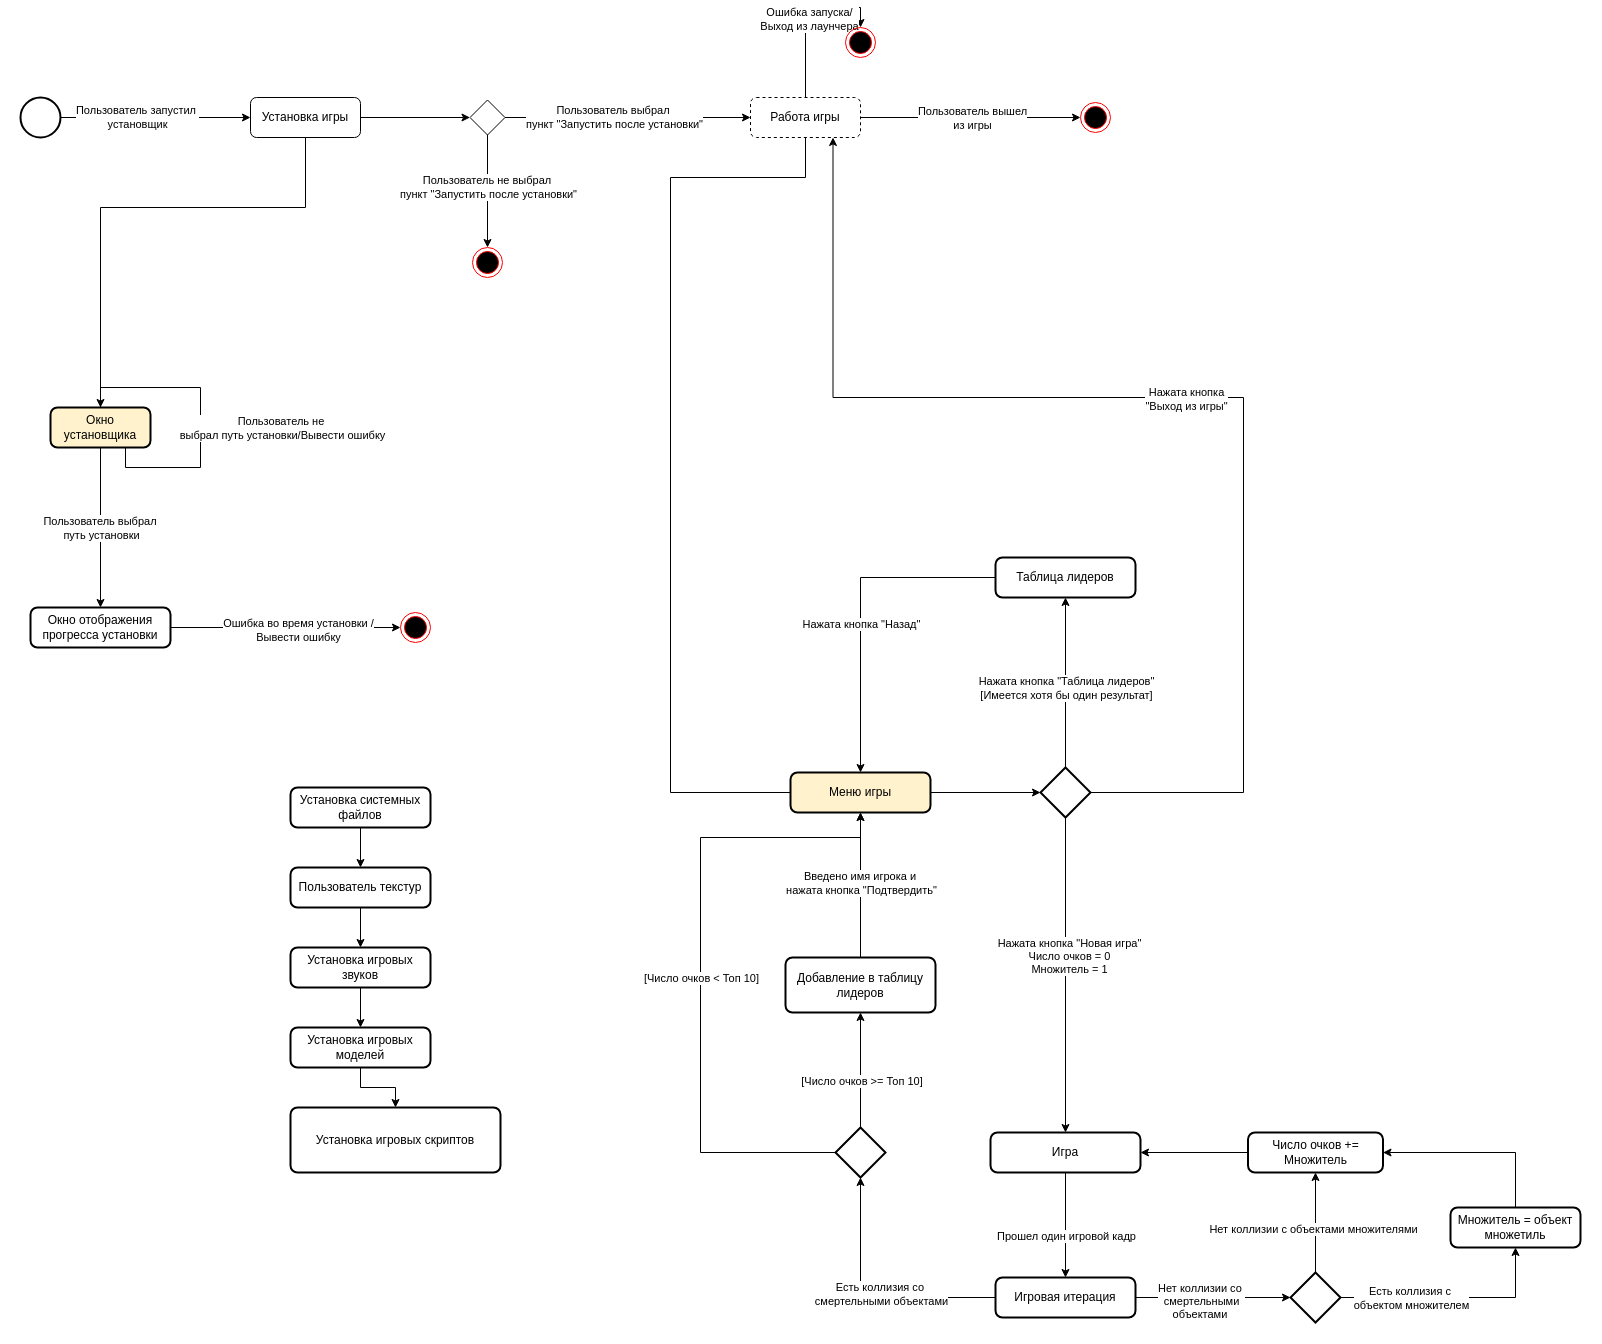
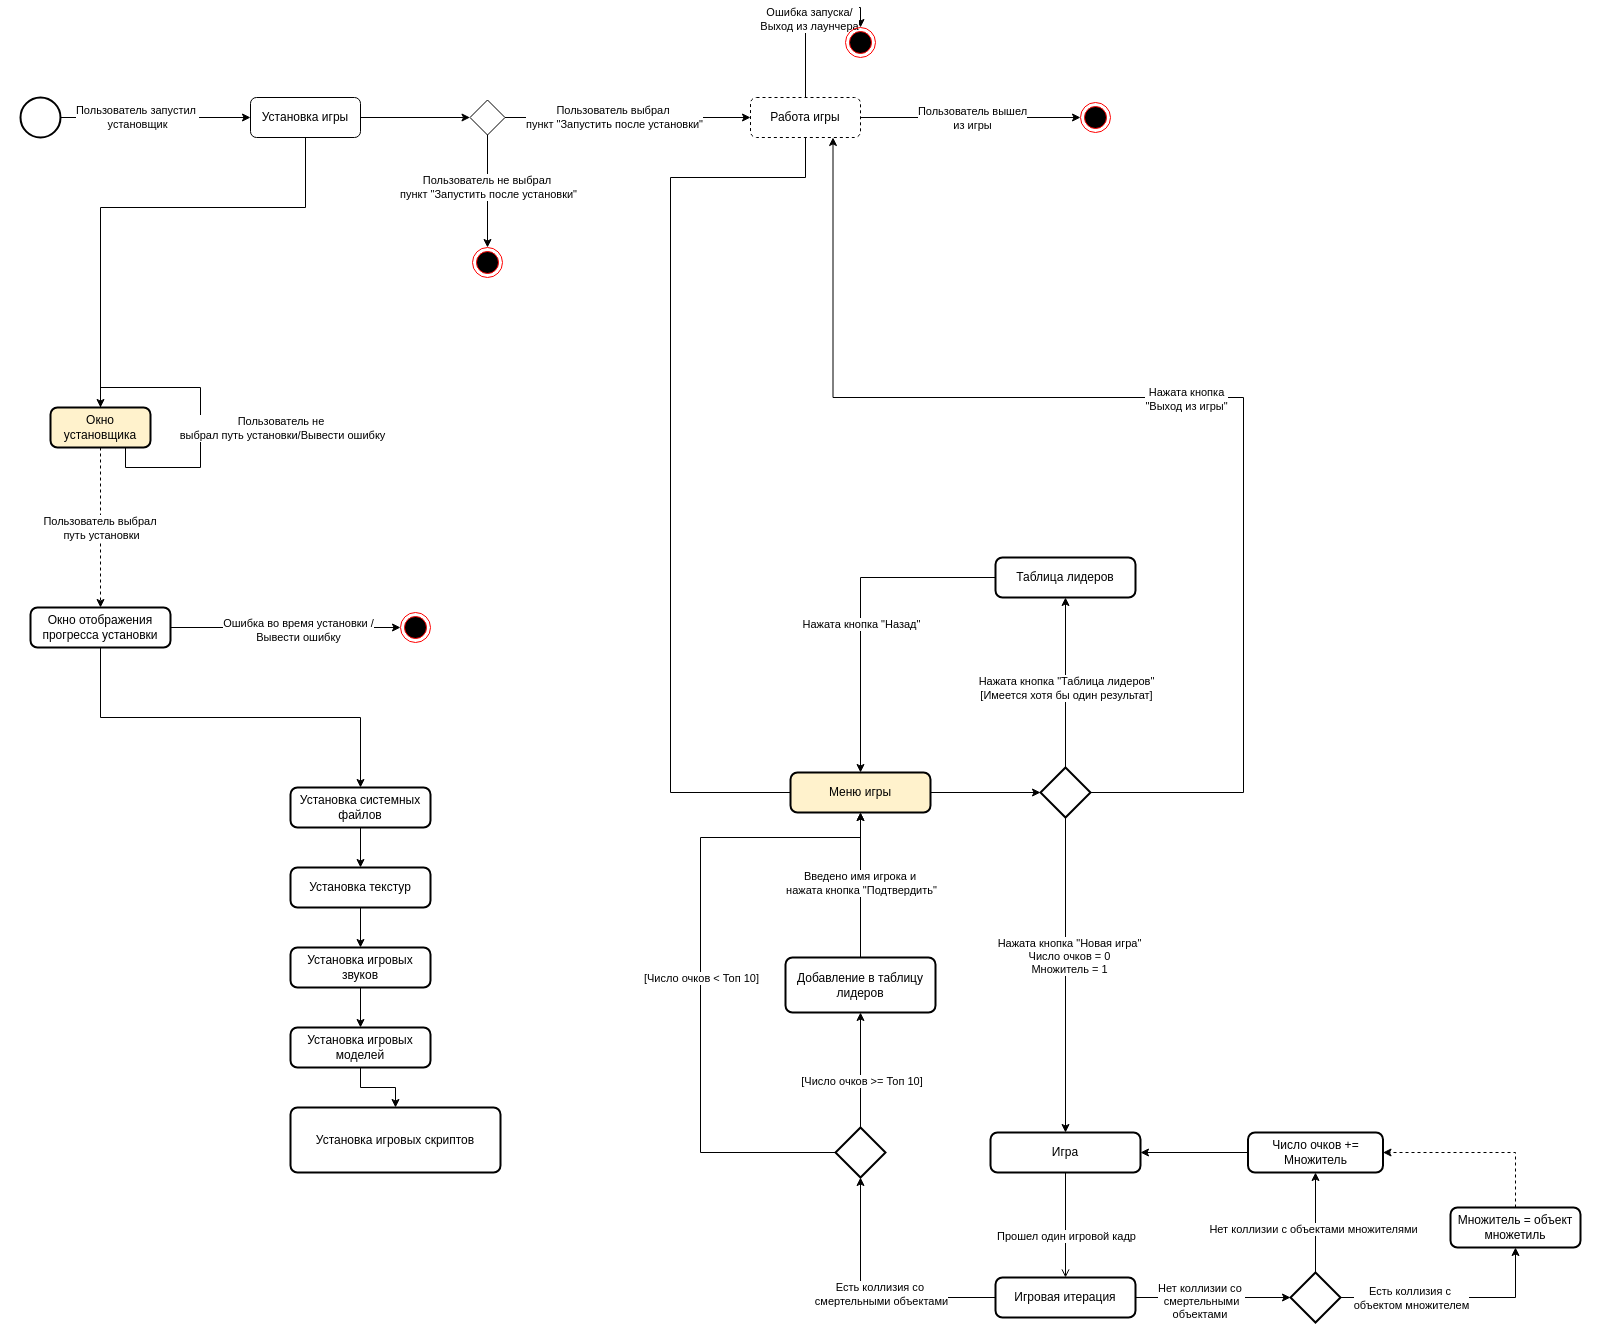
(101, 481) -> (101, 481)
none -> (227, 718)
(361, 888) -> (361, 888)
(1479, 1153) -> (1479, 1153)
(1066, 1269) -> (1066, 1270)
